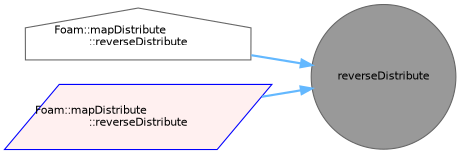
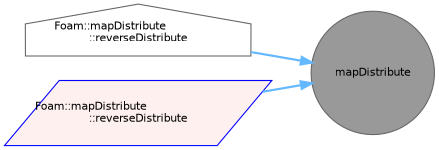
(384, 77) -> (373, 73)
